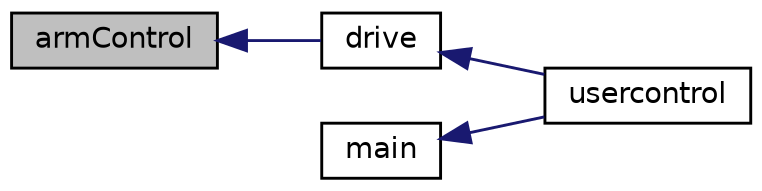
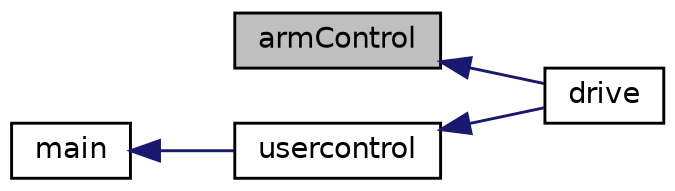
(507, 67) -> (507, 116)
